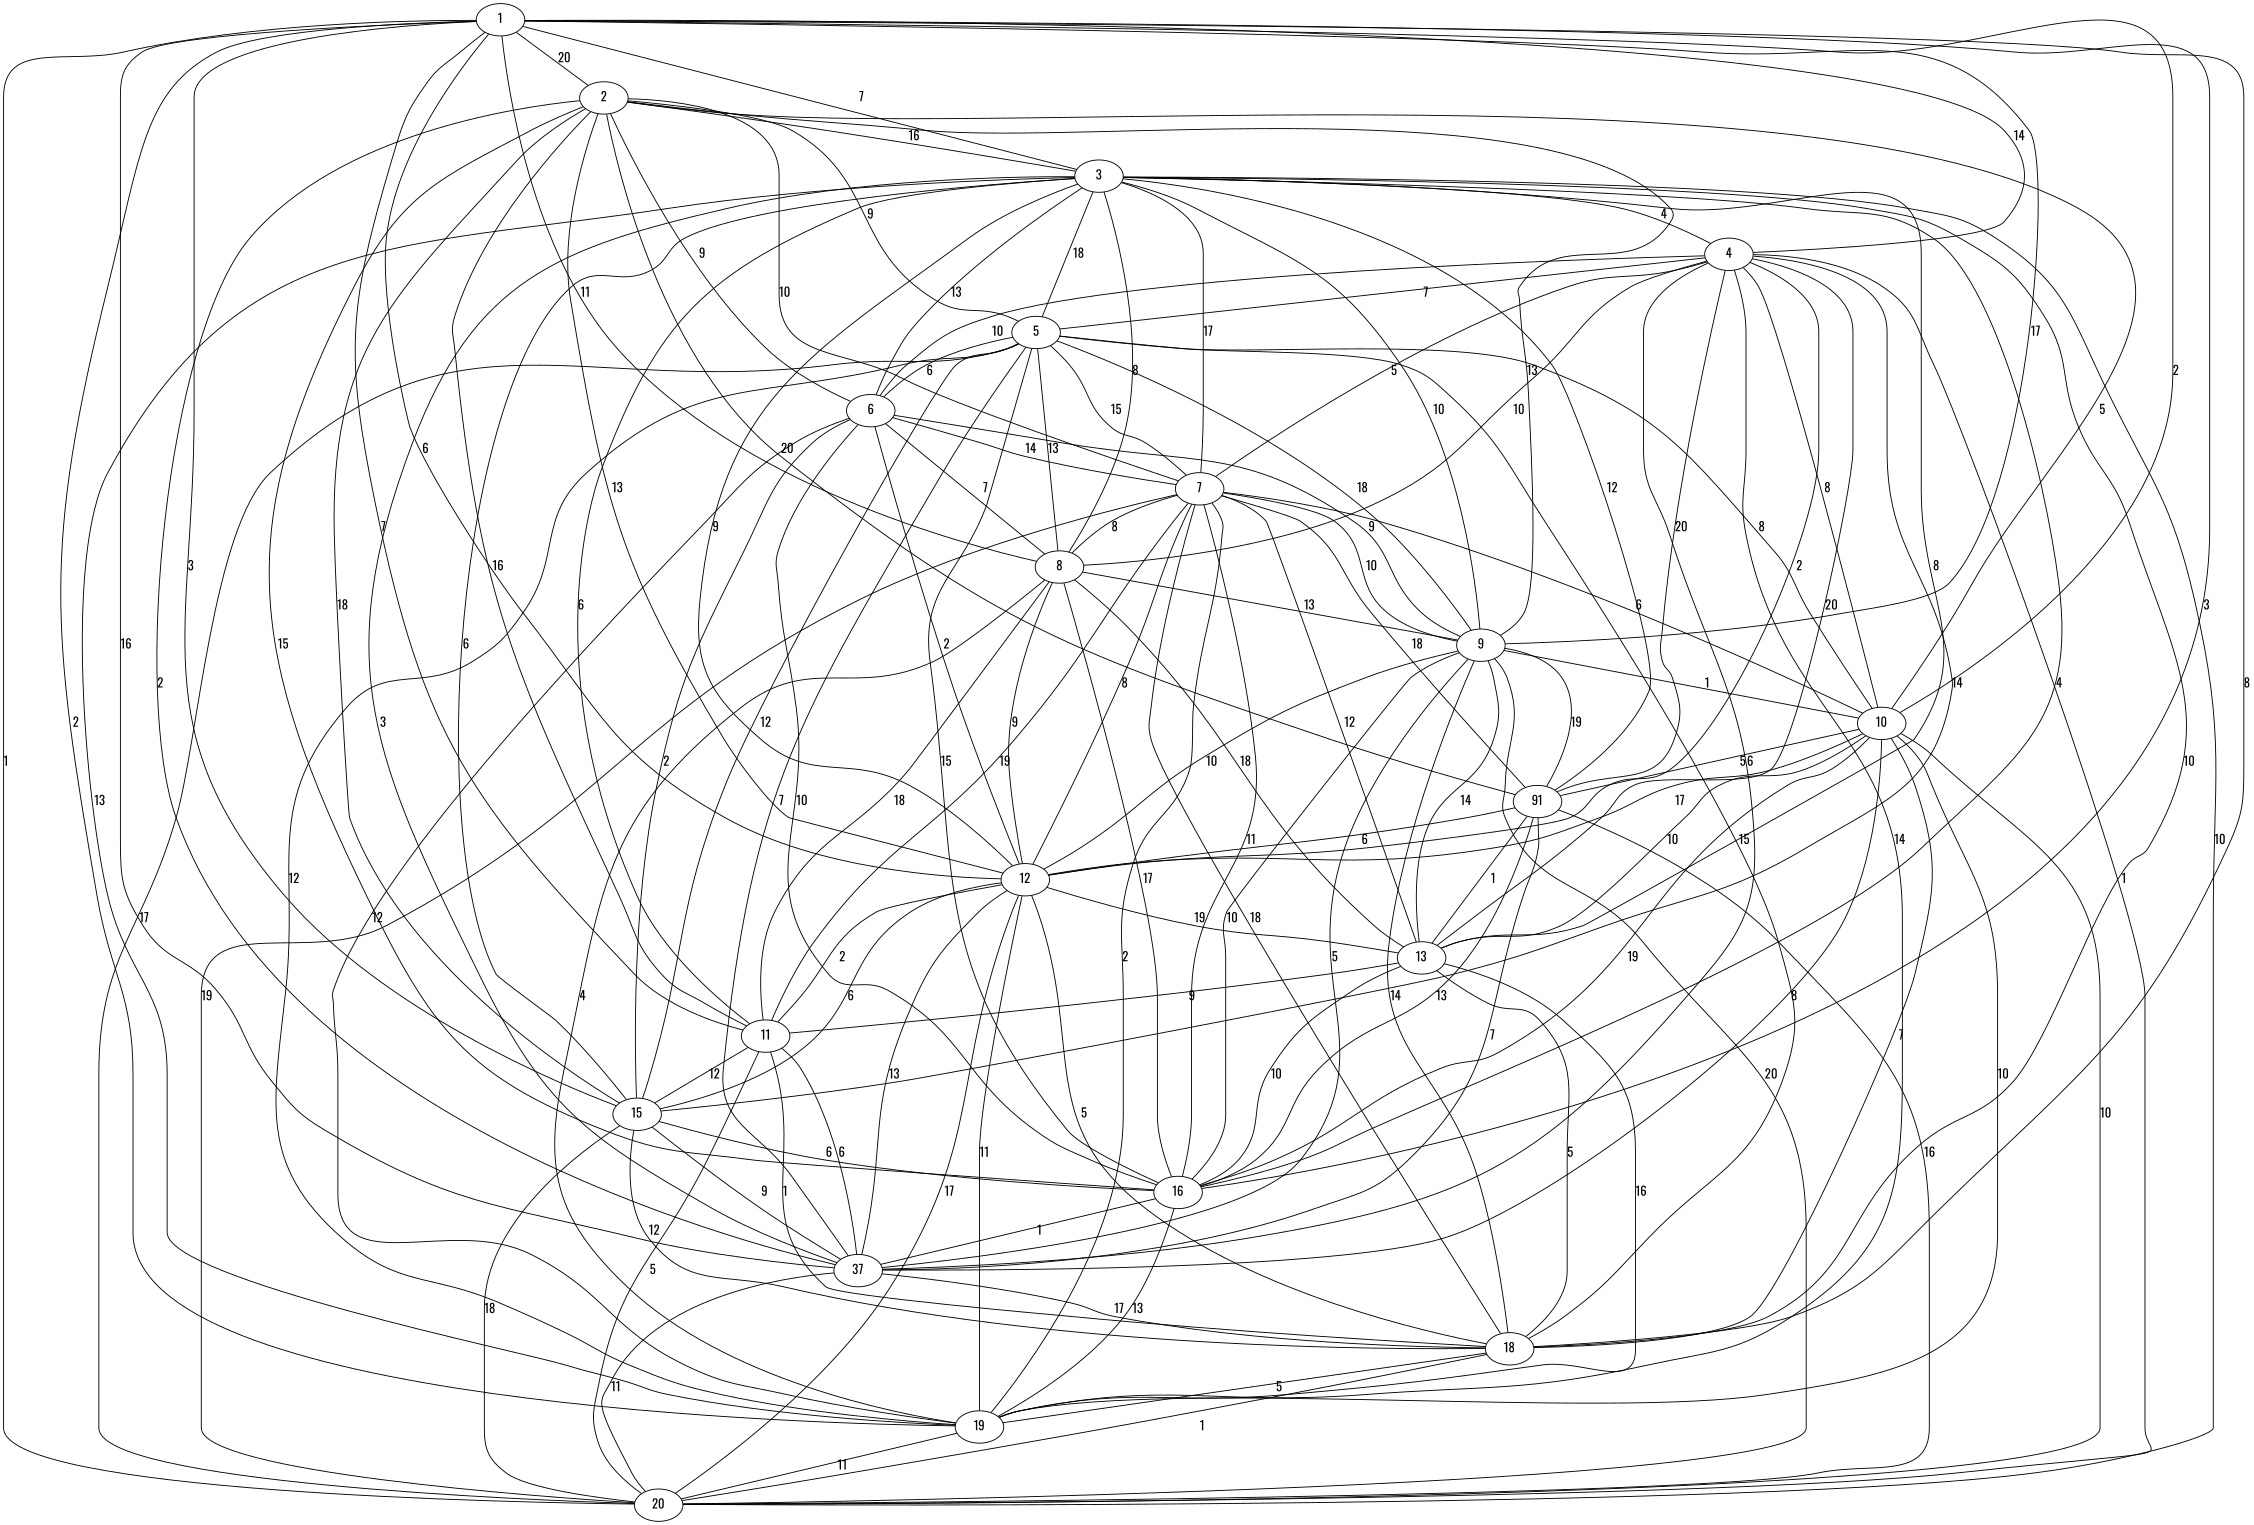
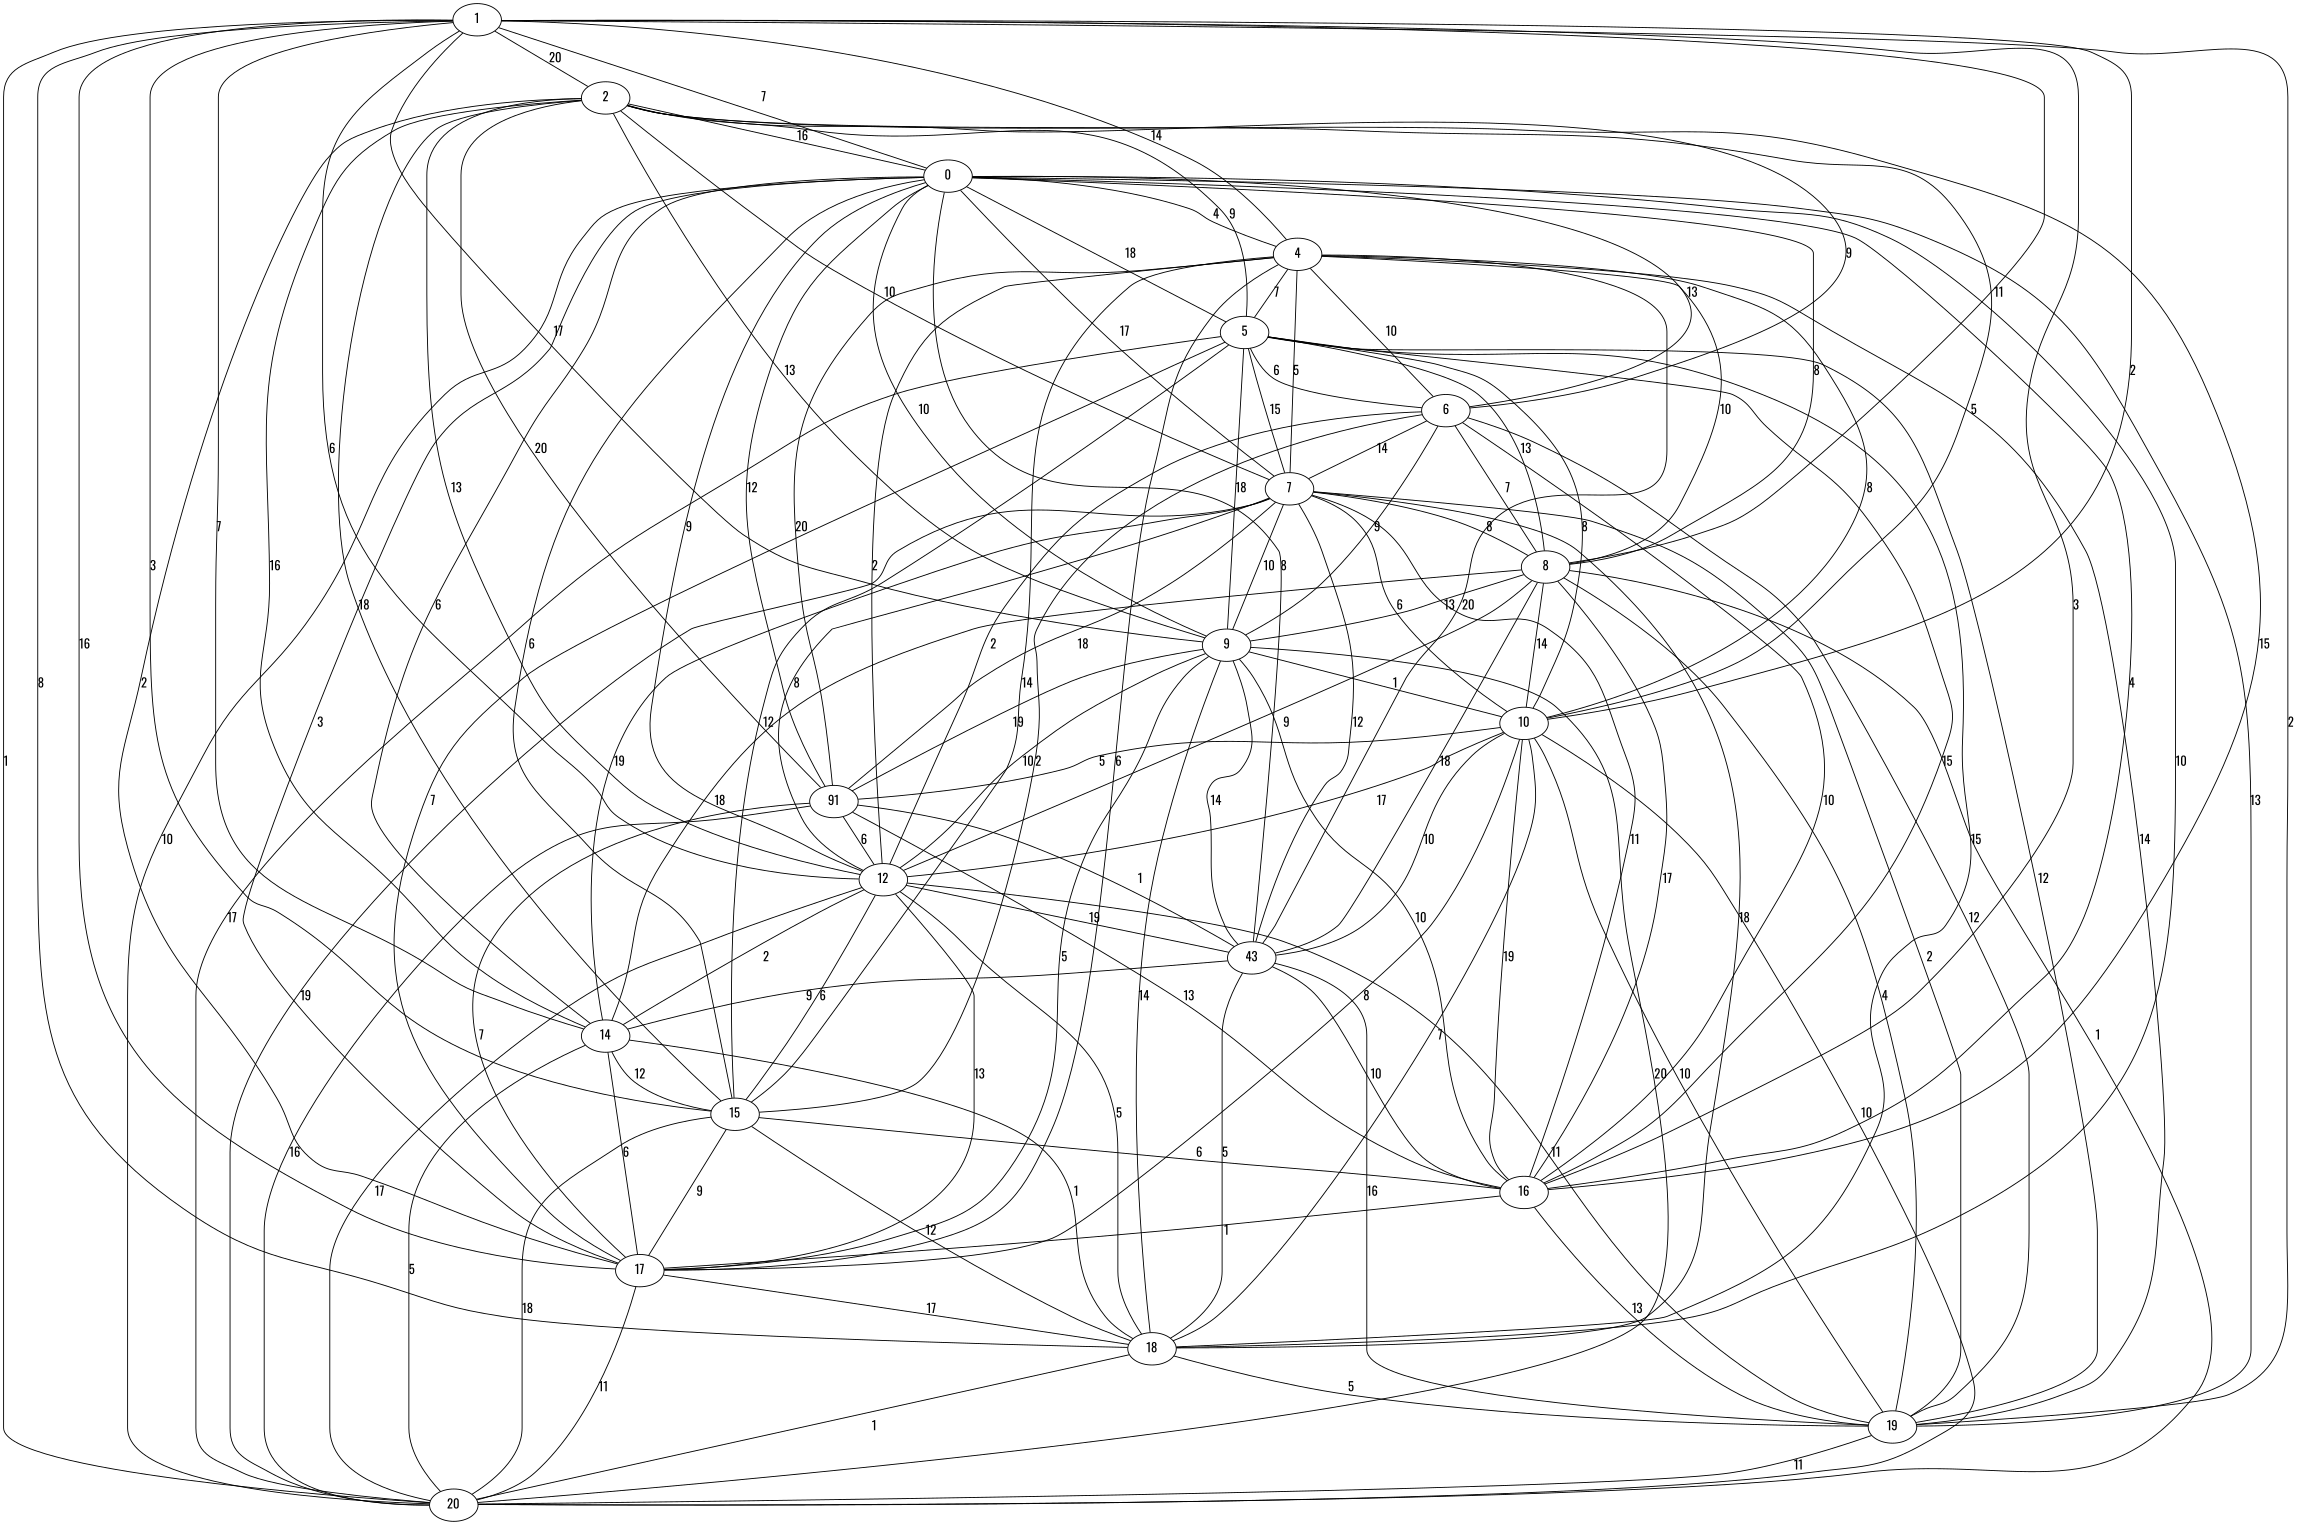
(1099, 176) -> (948, 176)
none -> (1535, 645)
(1422, 958) -> (1252, 958)
(766, 1036) -> (606, 1036)
(858, 1271) -> (640, 1271)
(2147, 1439) -> (1918, 1469)
